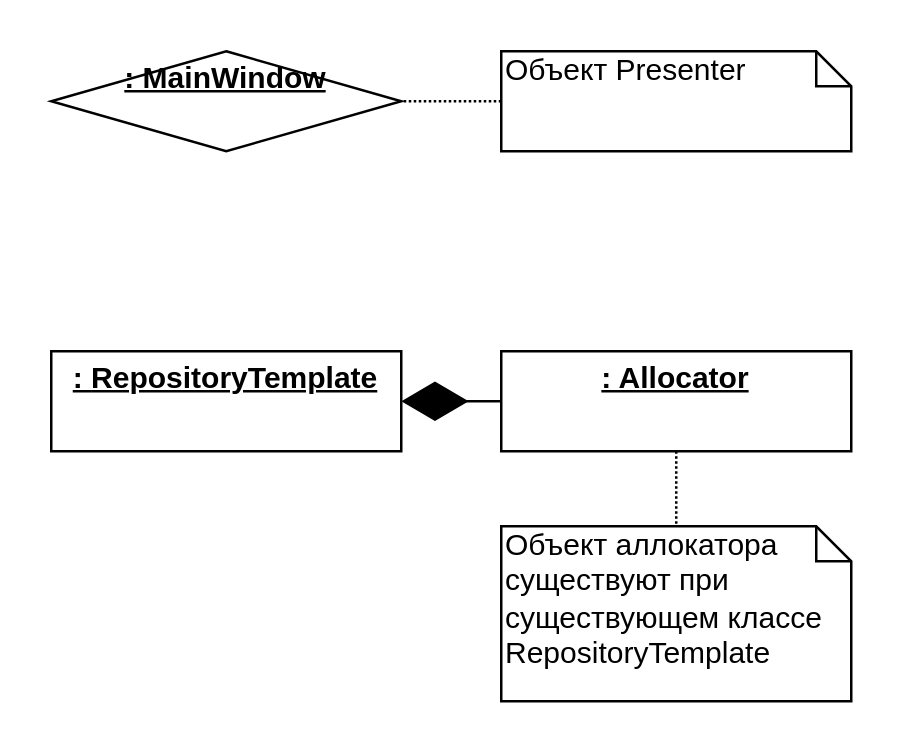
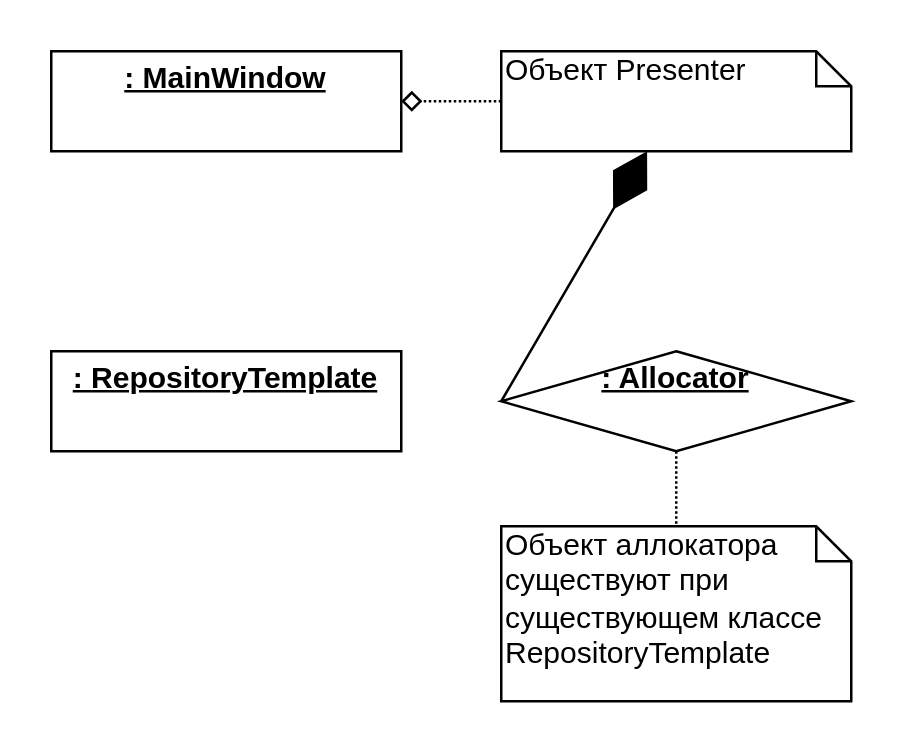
(226, 101) -> (226, 101)
(412, 101) -> (422, 101)
(484, 401) -> (558, 304)
(676, 401) -> (676, 401)
